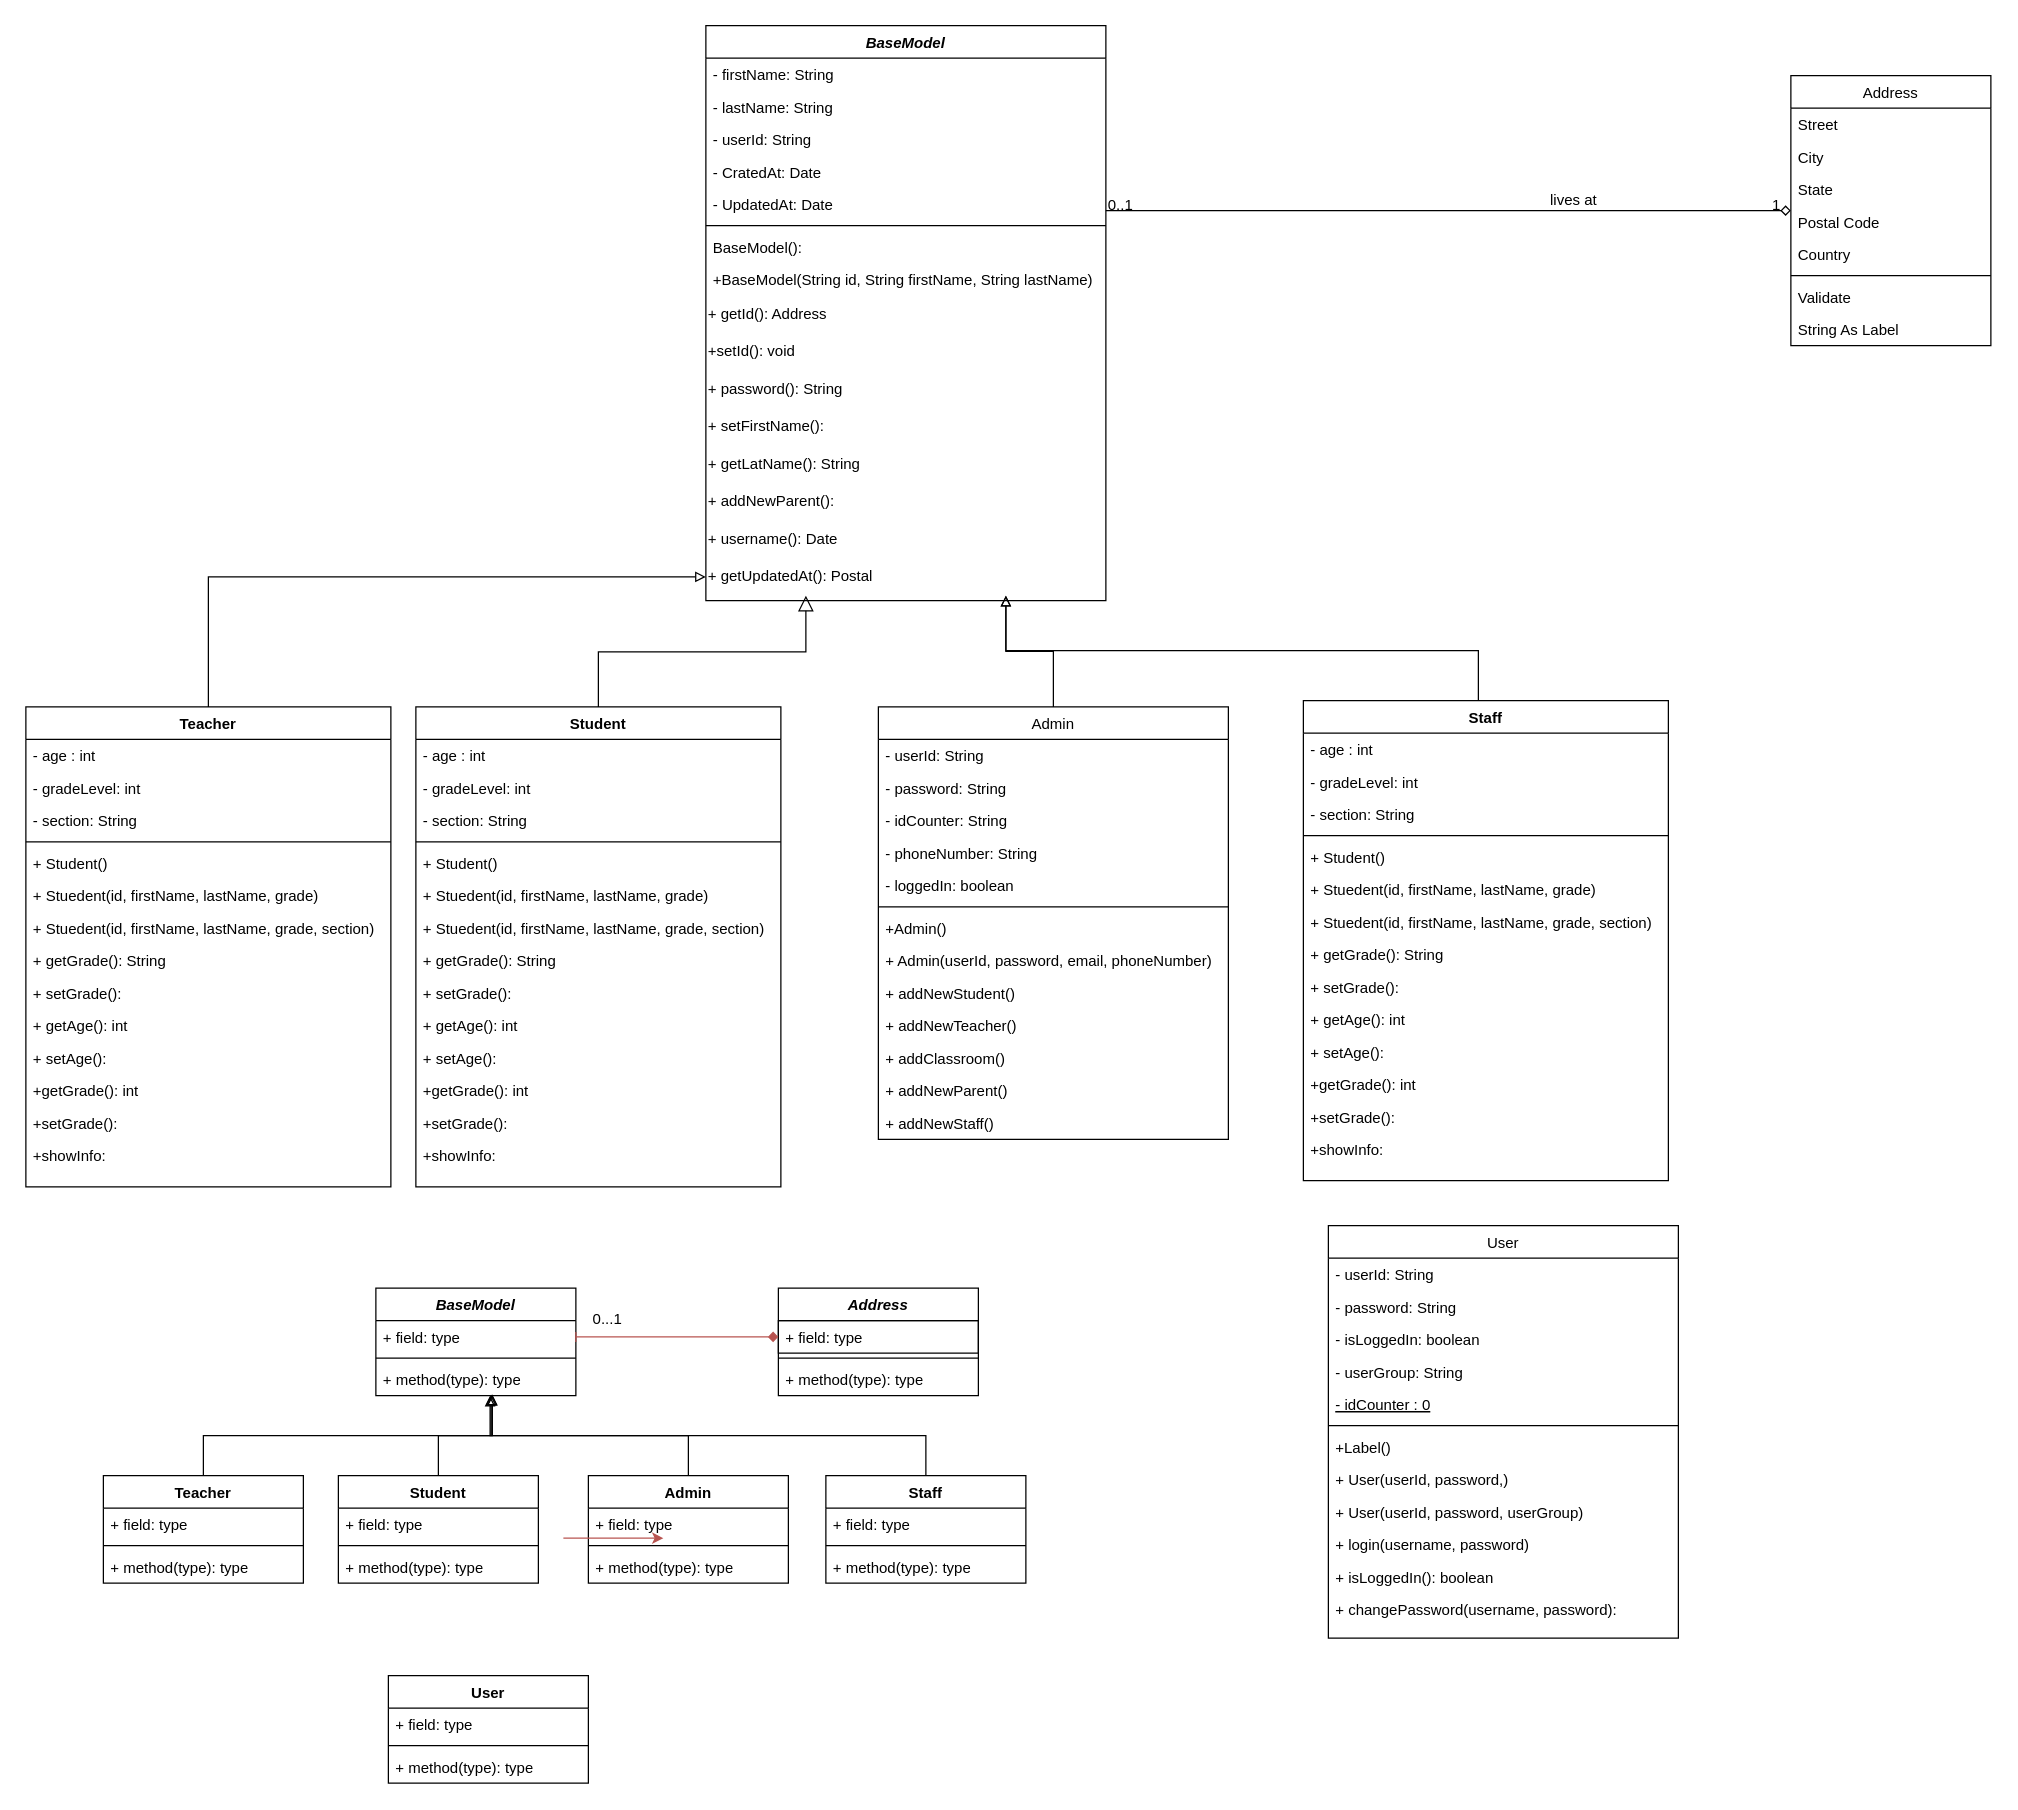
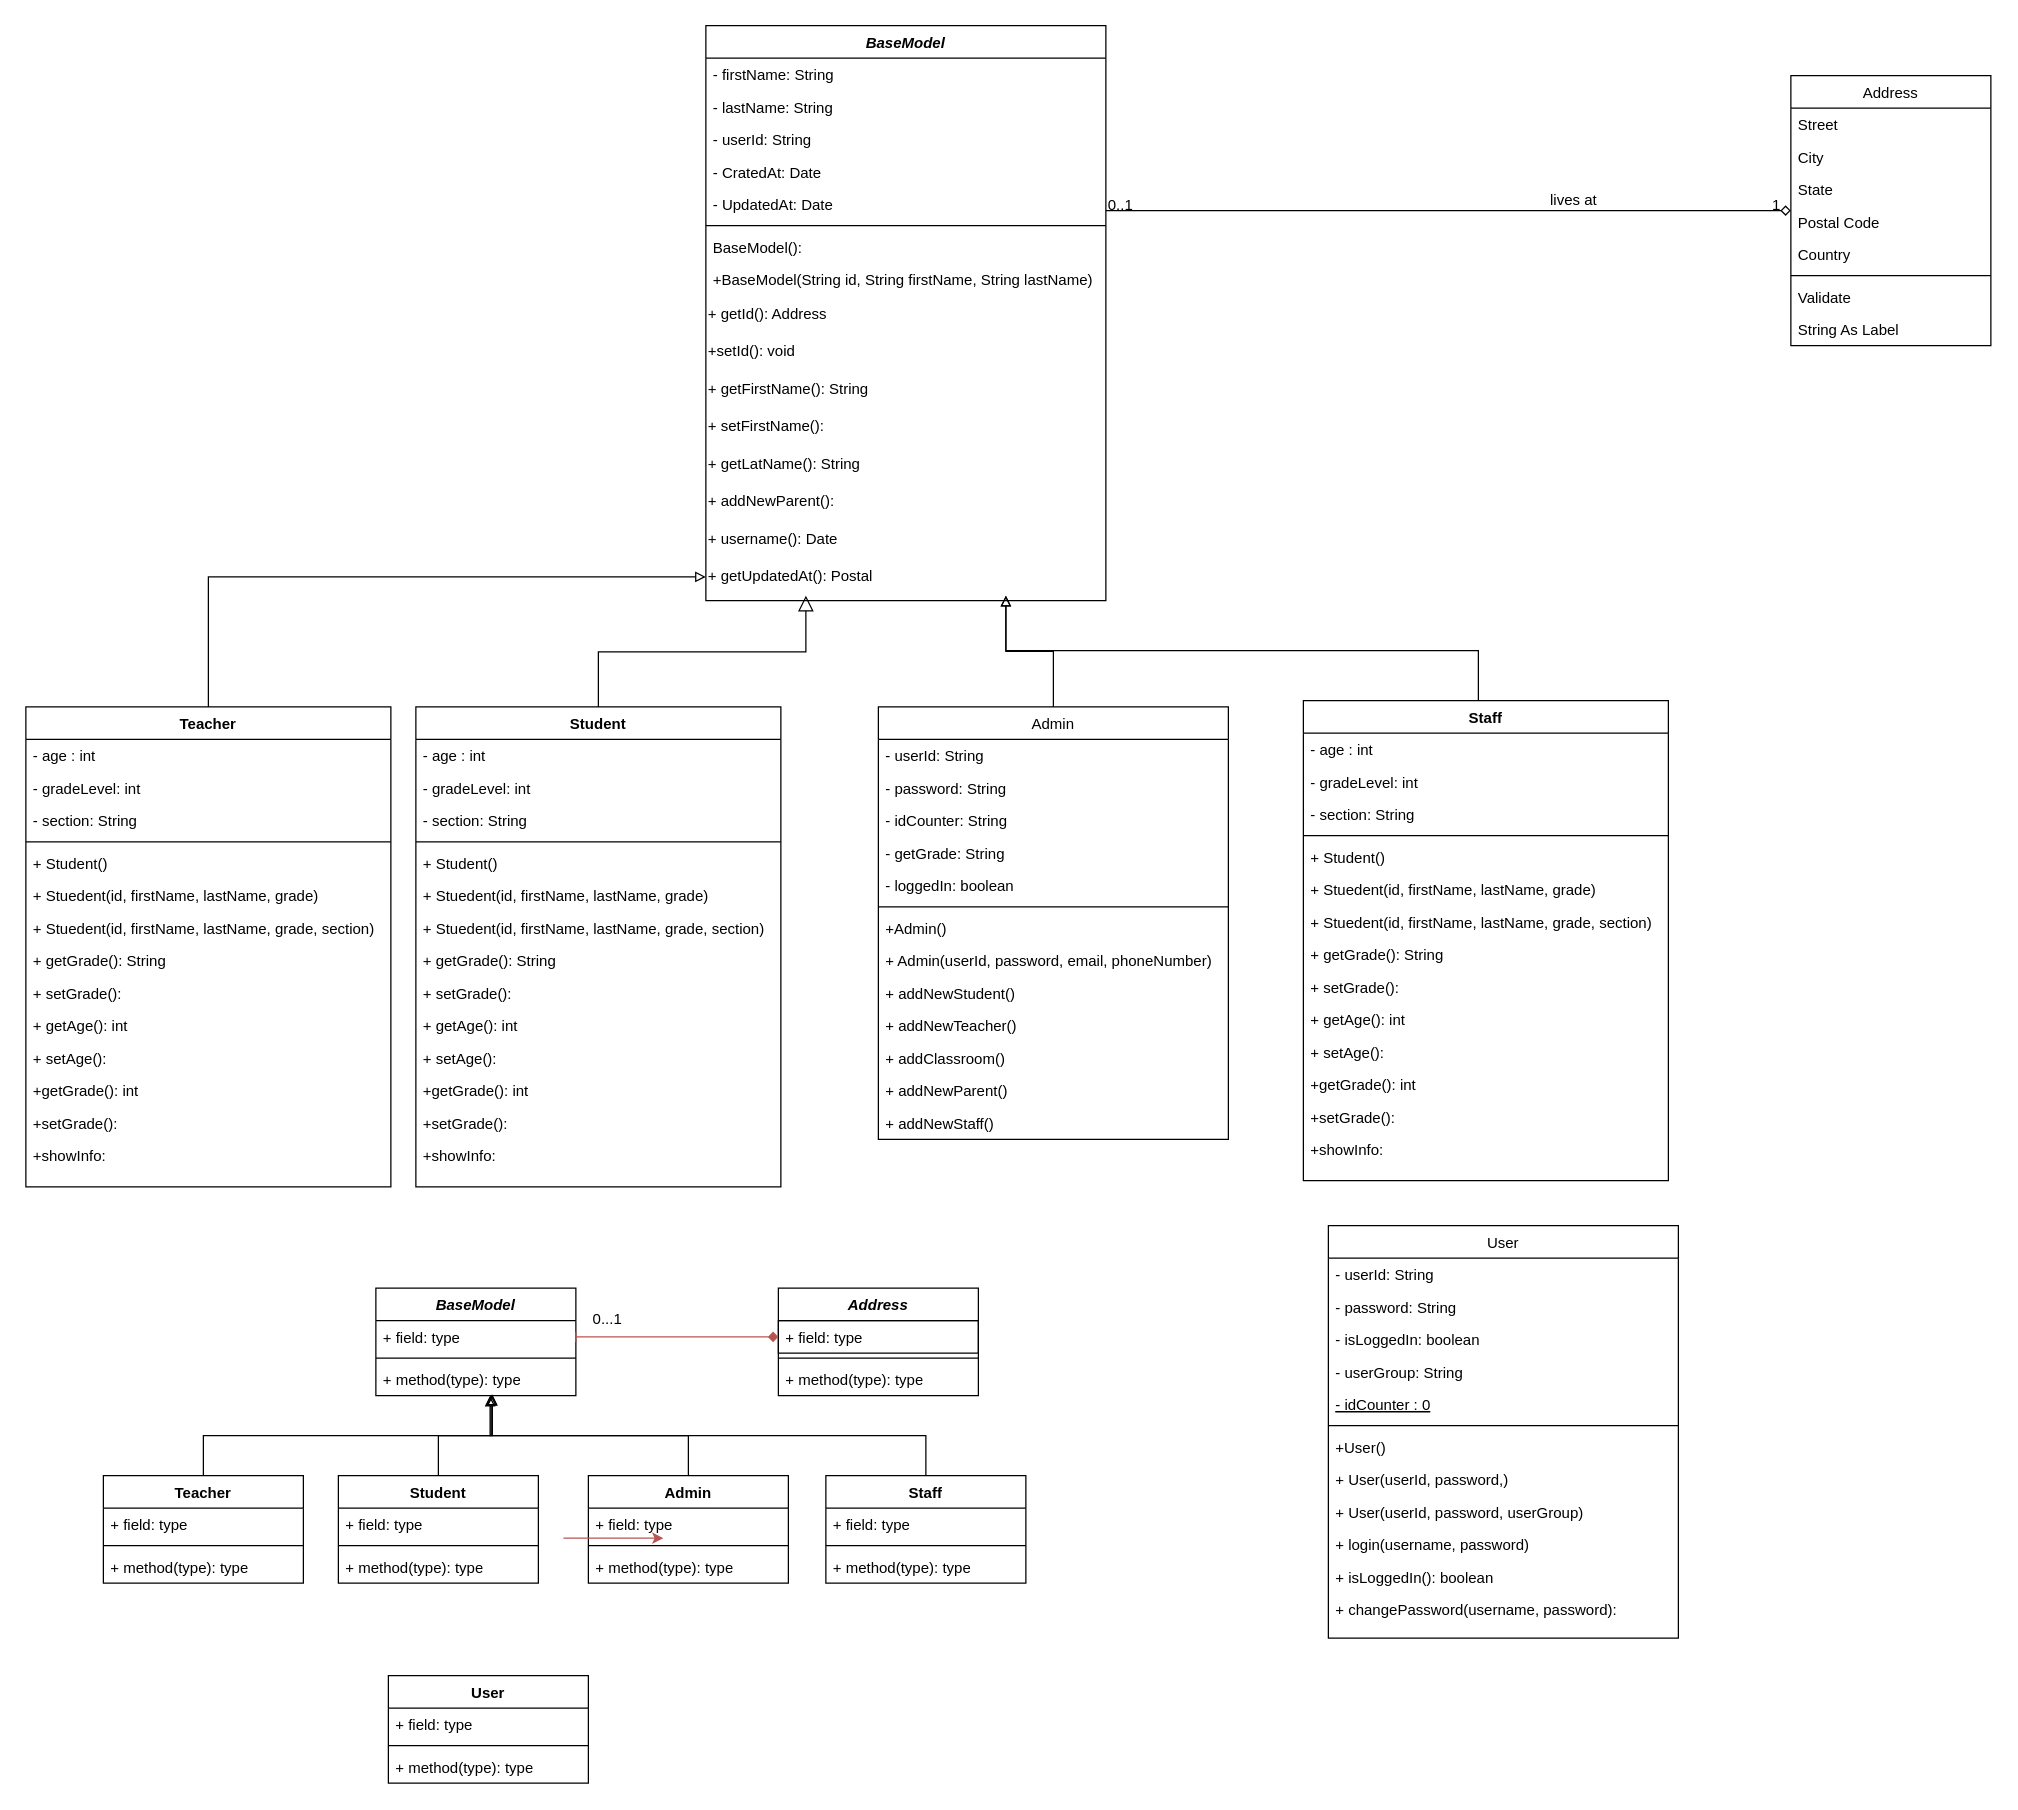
(784, 389) -> (799, 389)
(965, 854) -> (953, 854)
(1367, 1448) -> (1364, 1448)
